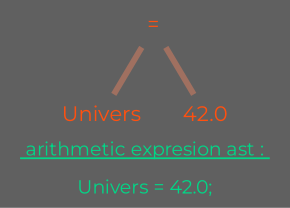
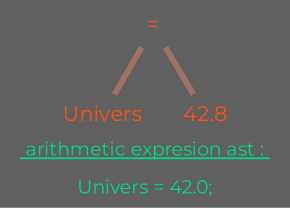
(206, 116) -> (205, 116)
